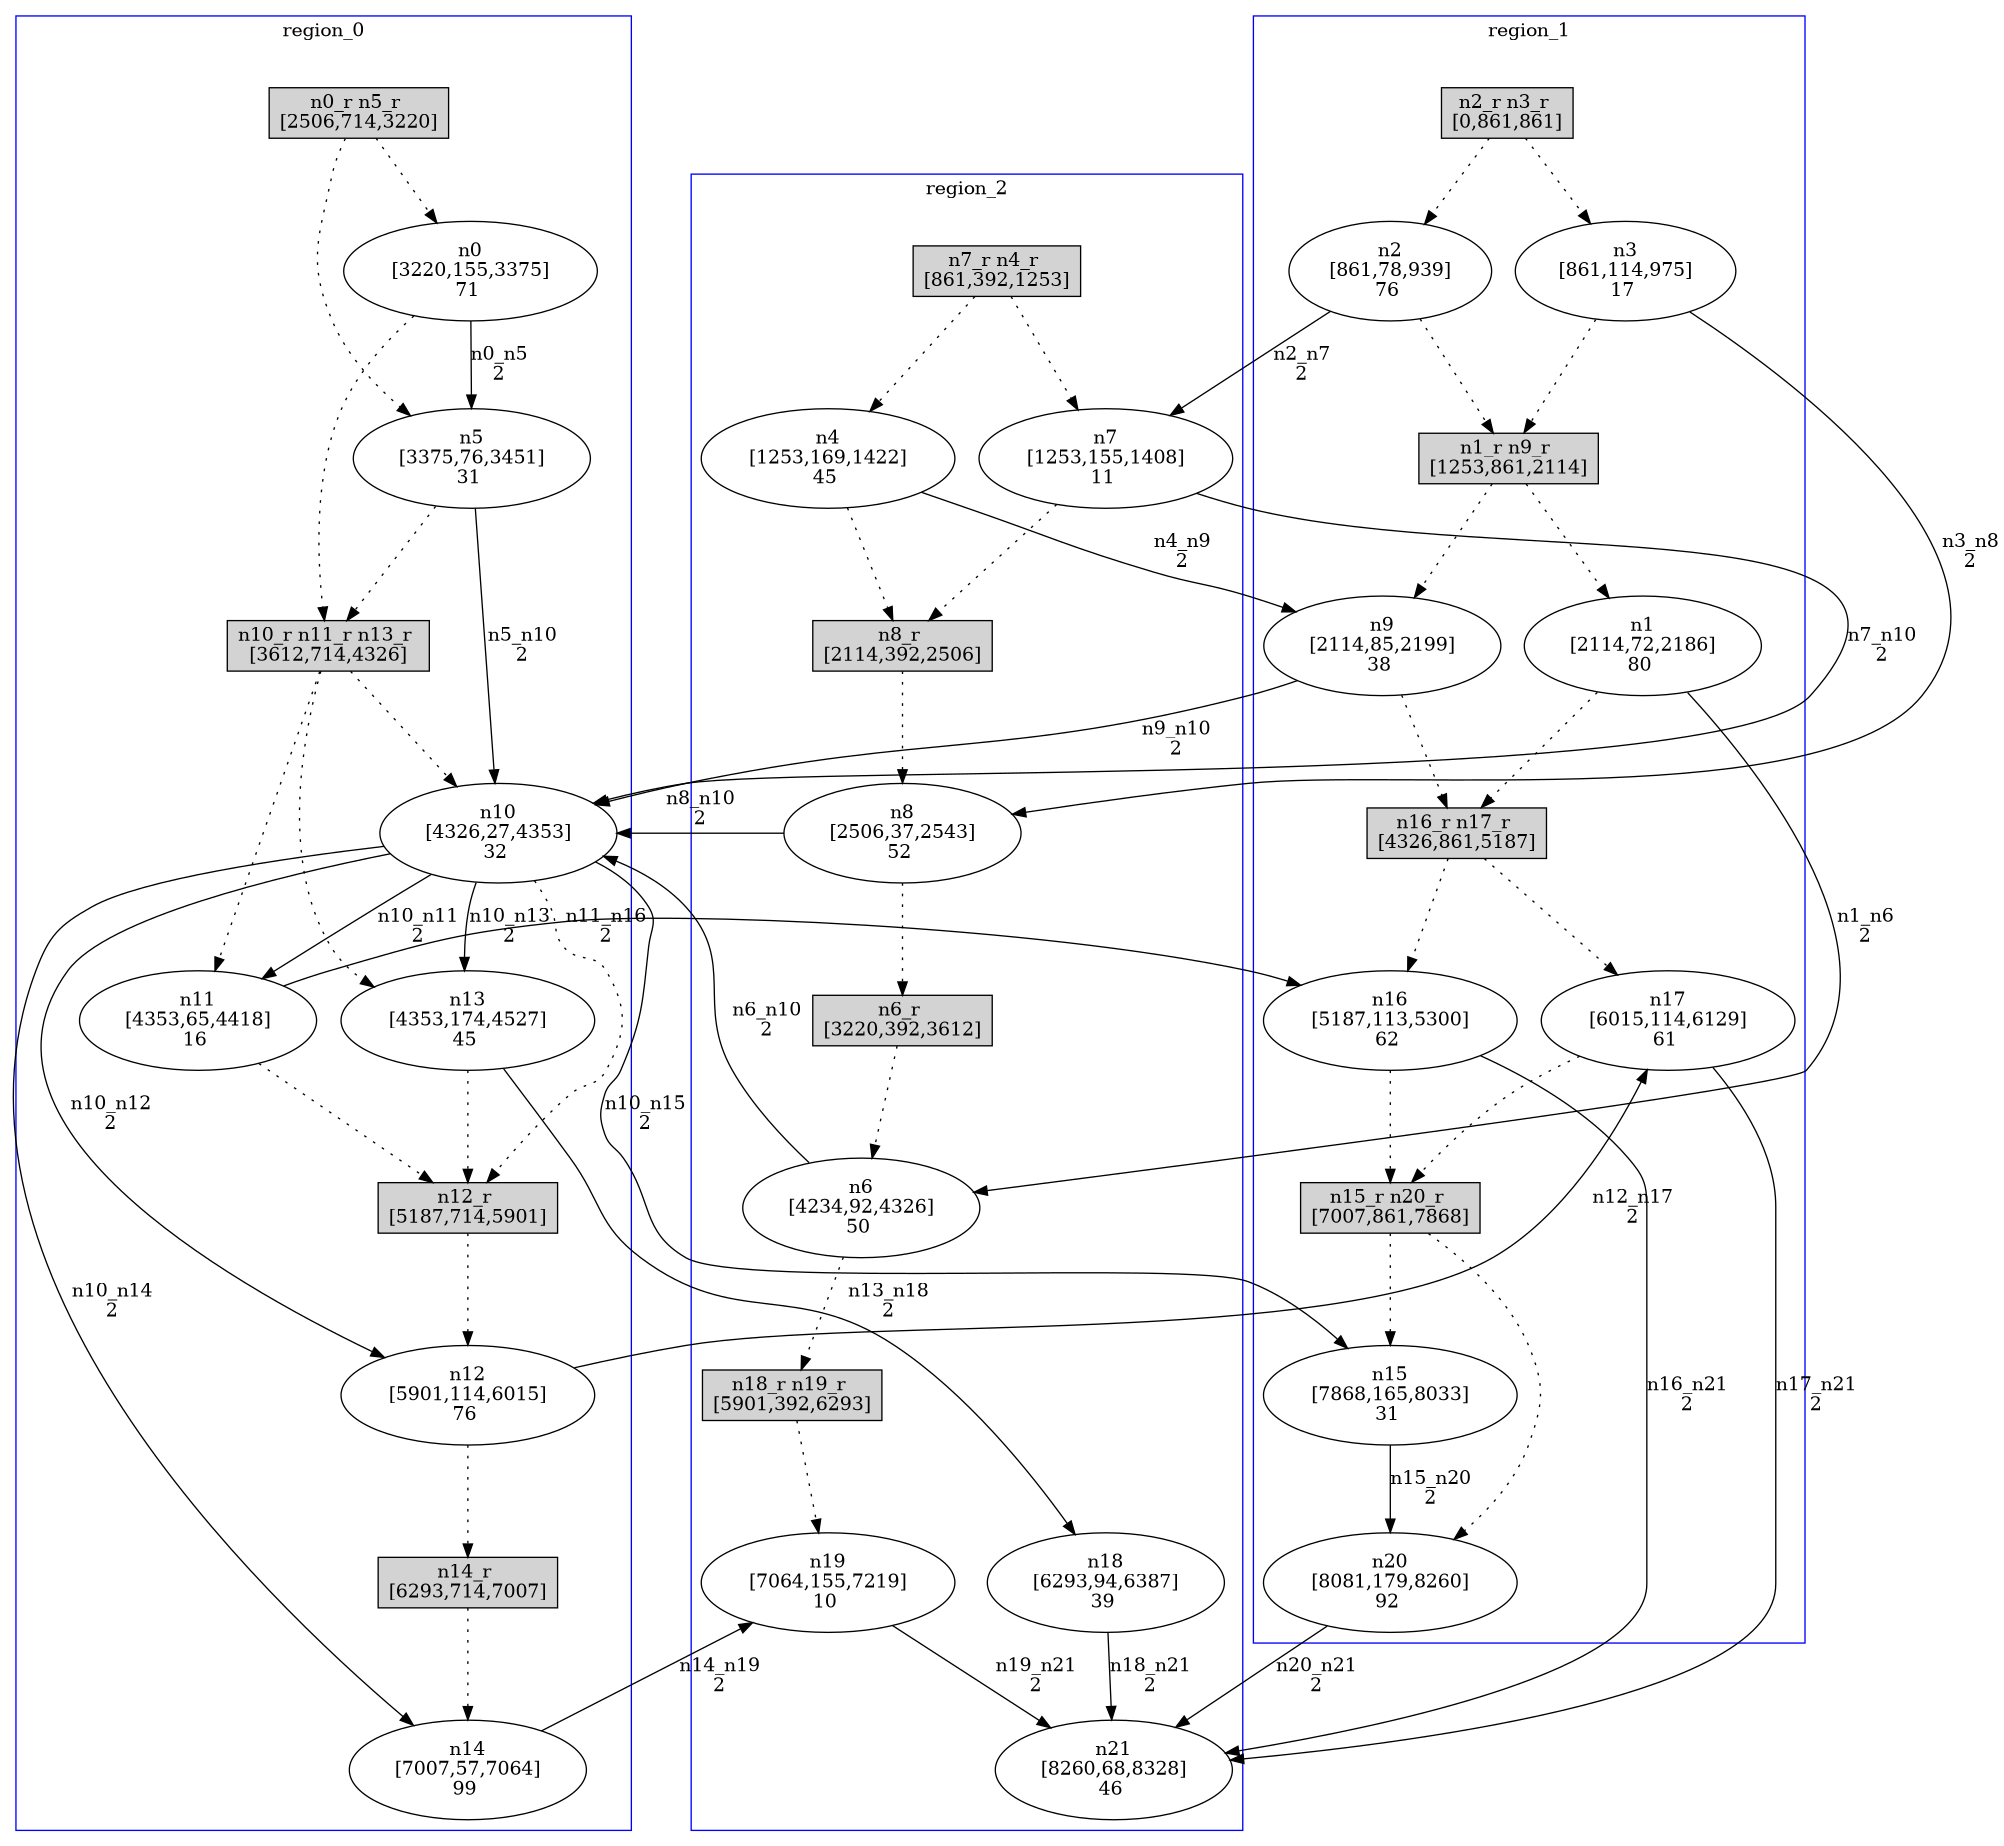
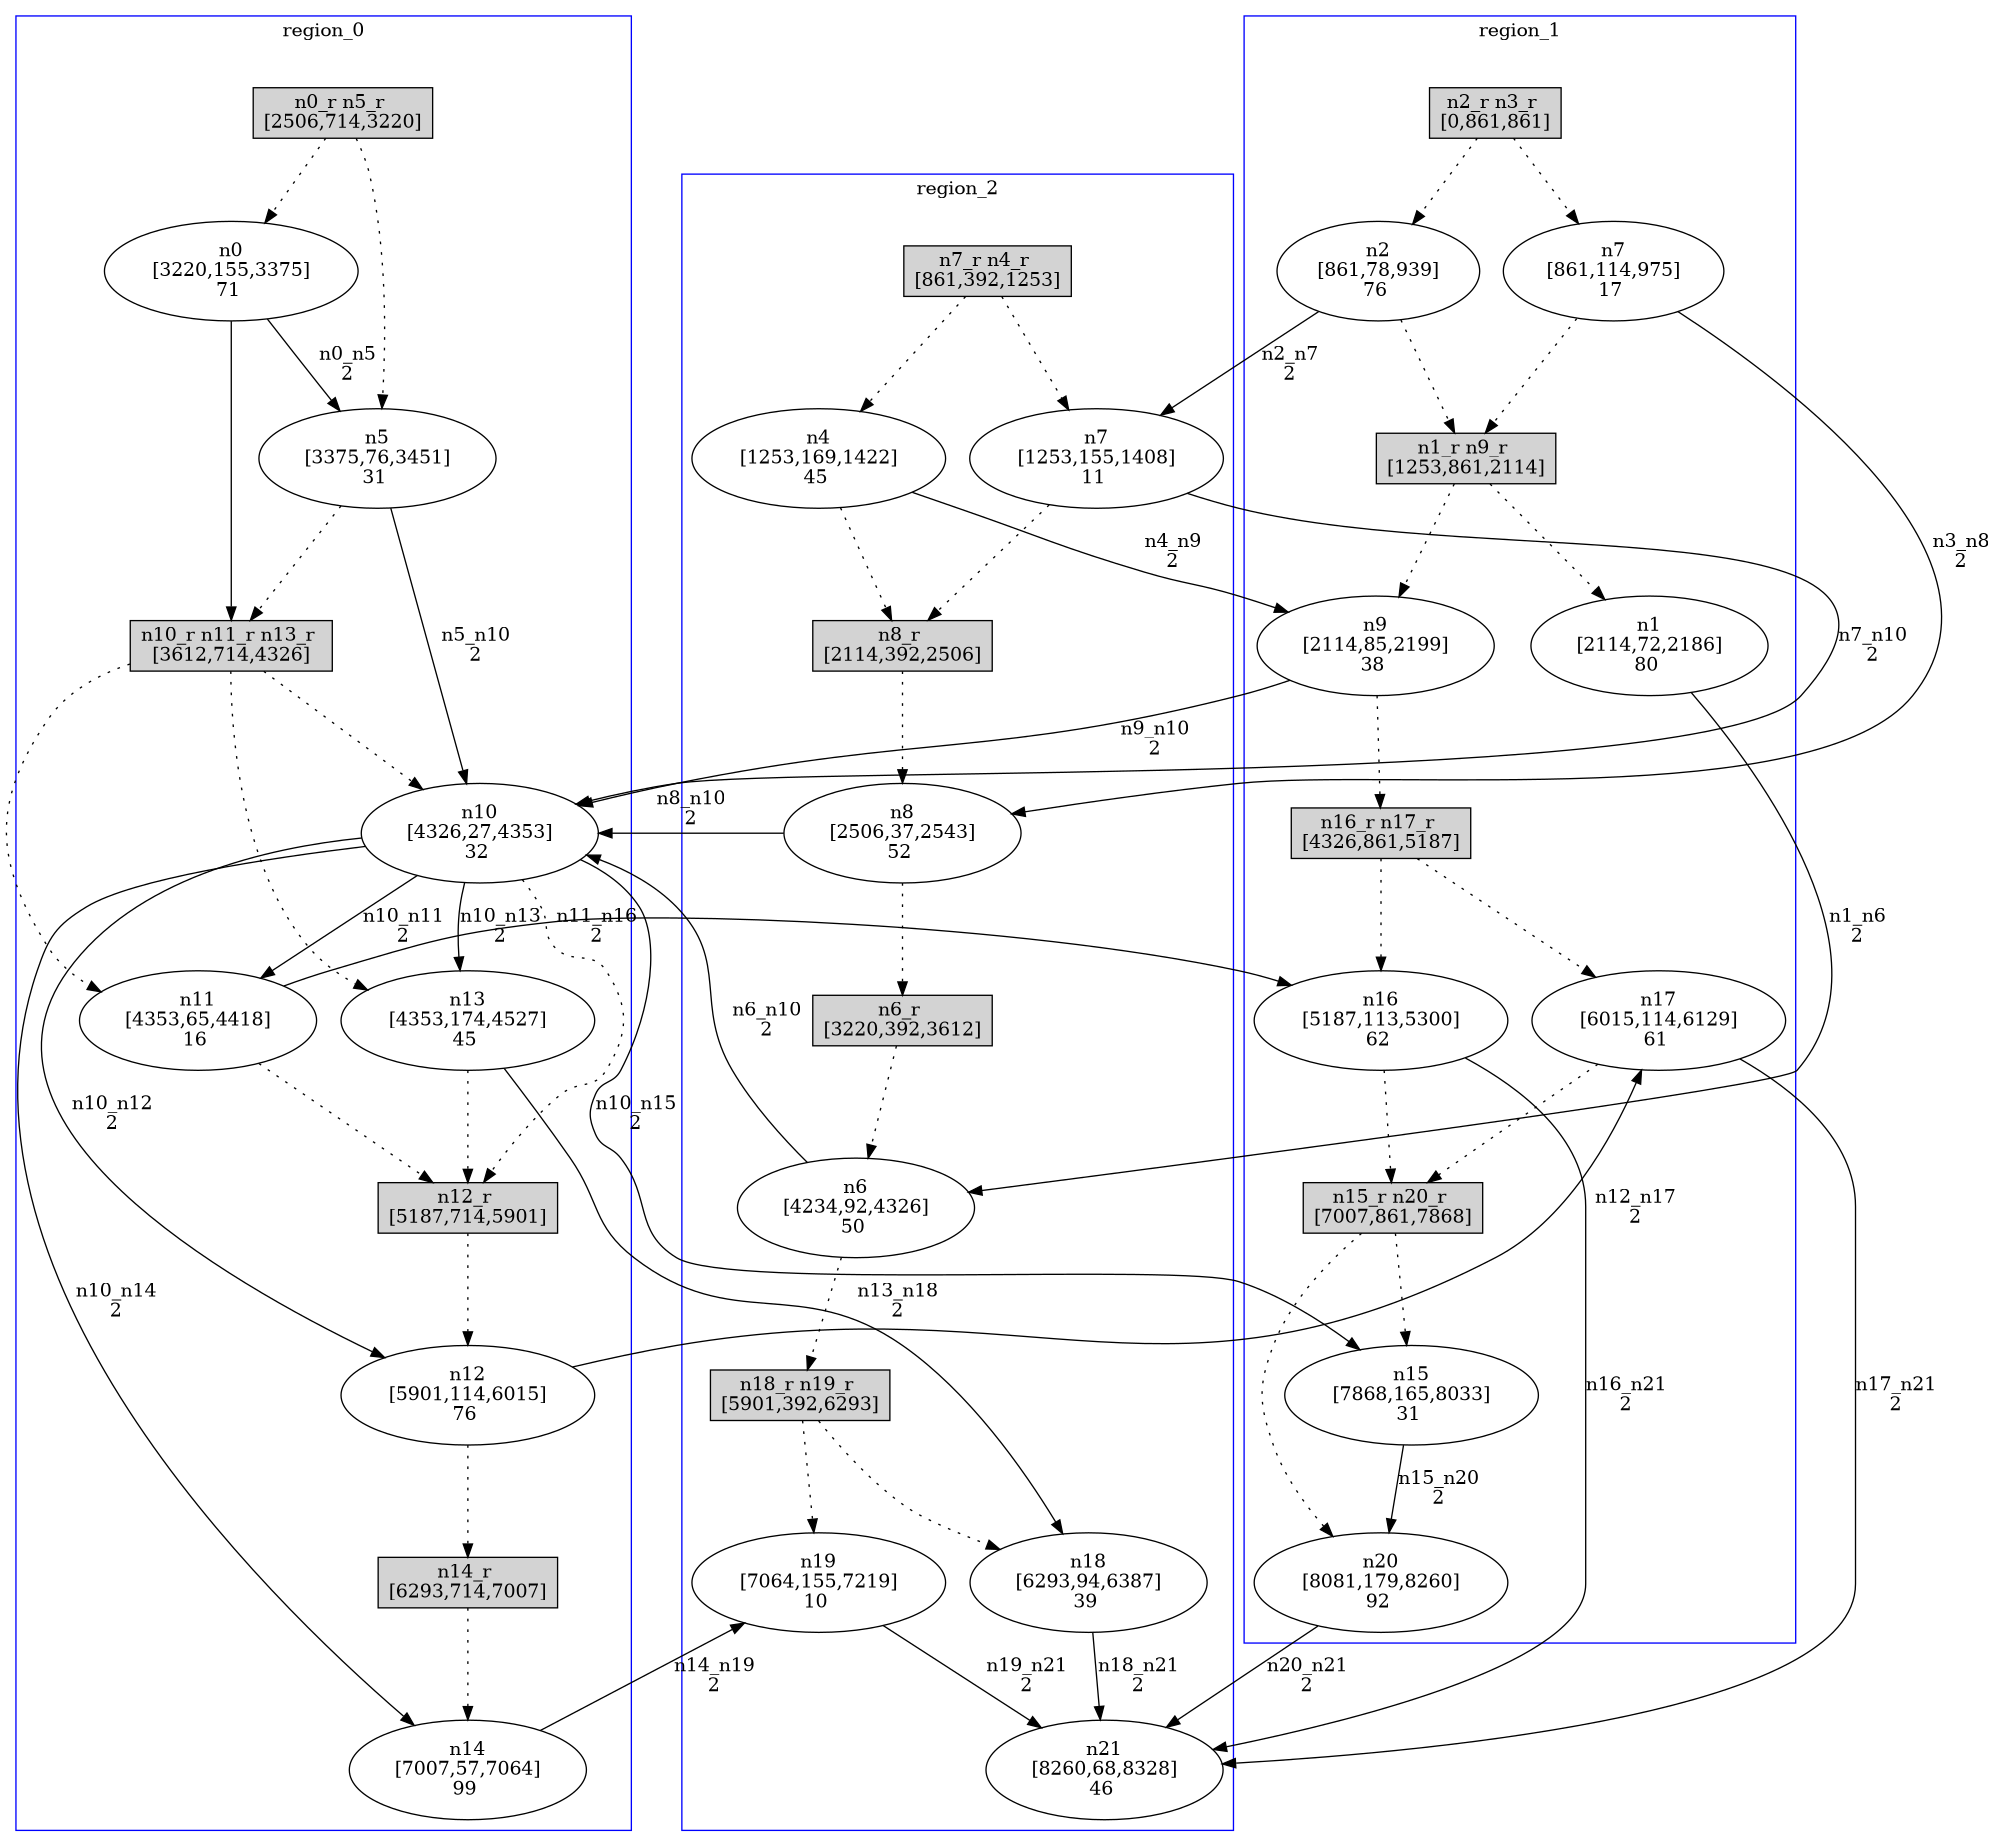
(1626, 271) -> (1614, 271)
(329, 448) -> (231, 464)
(1547, 743) -> none
none -> (893, 1497)
